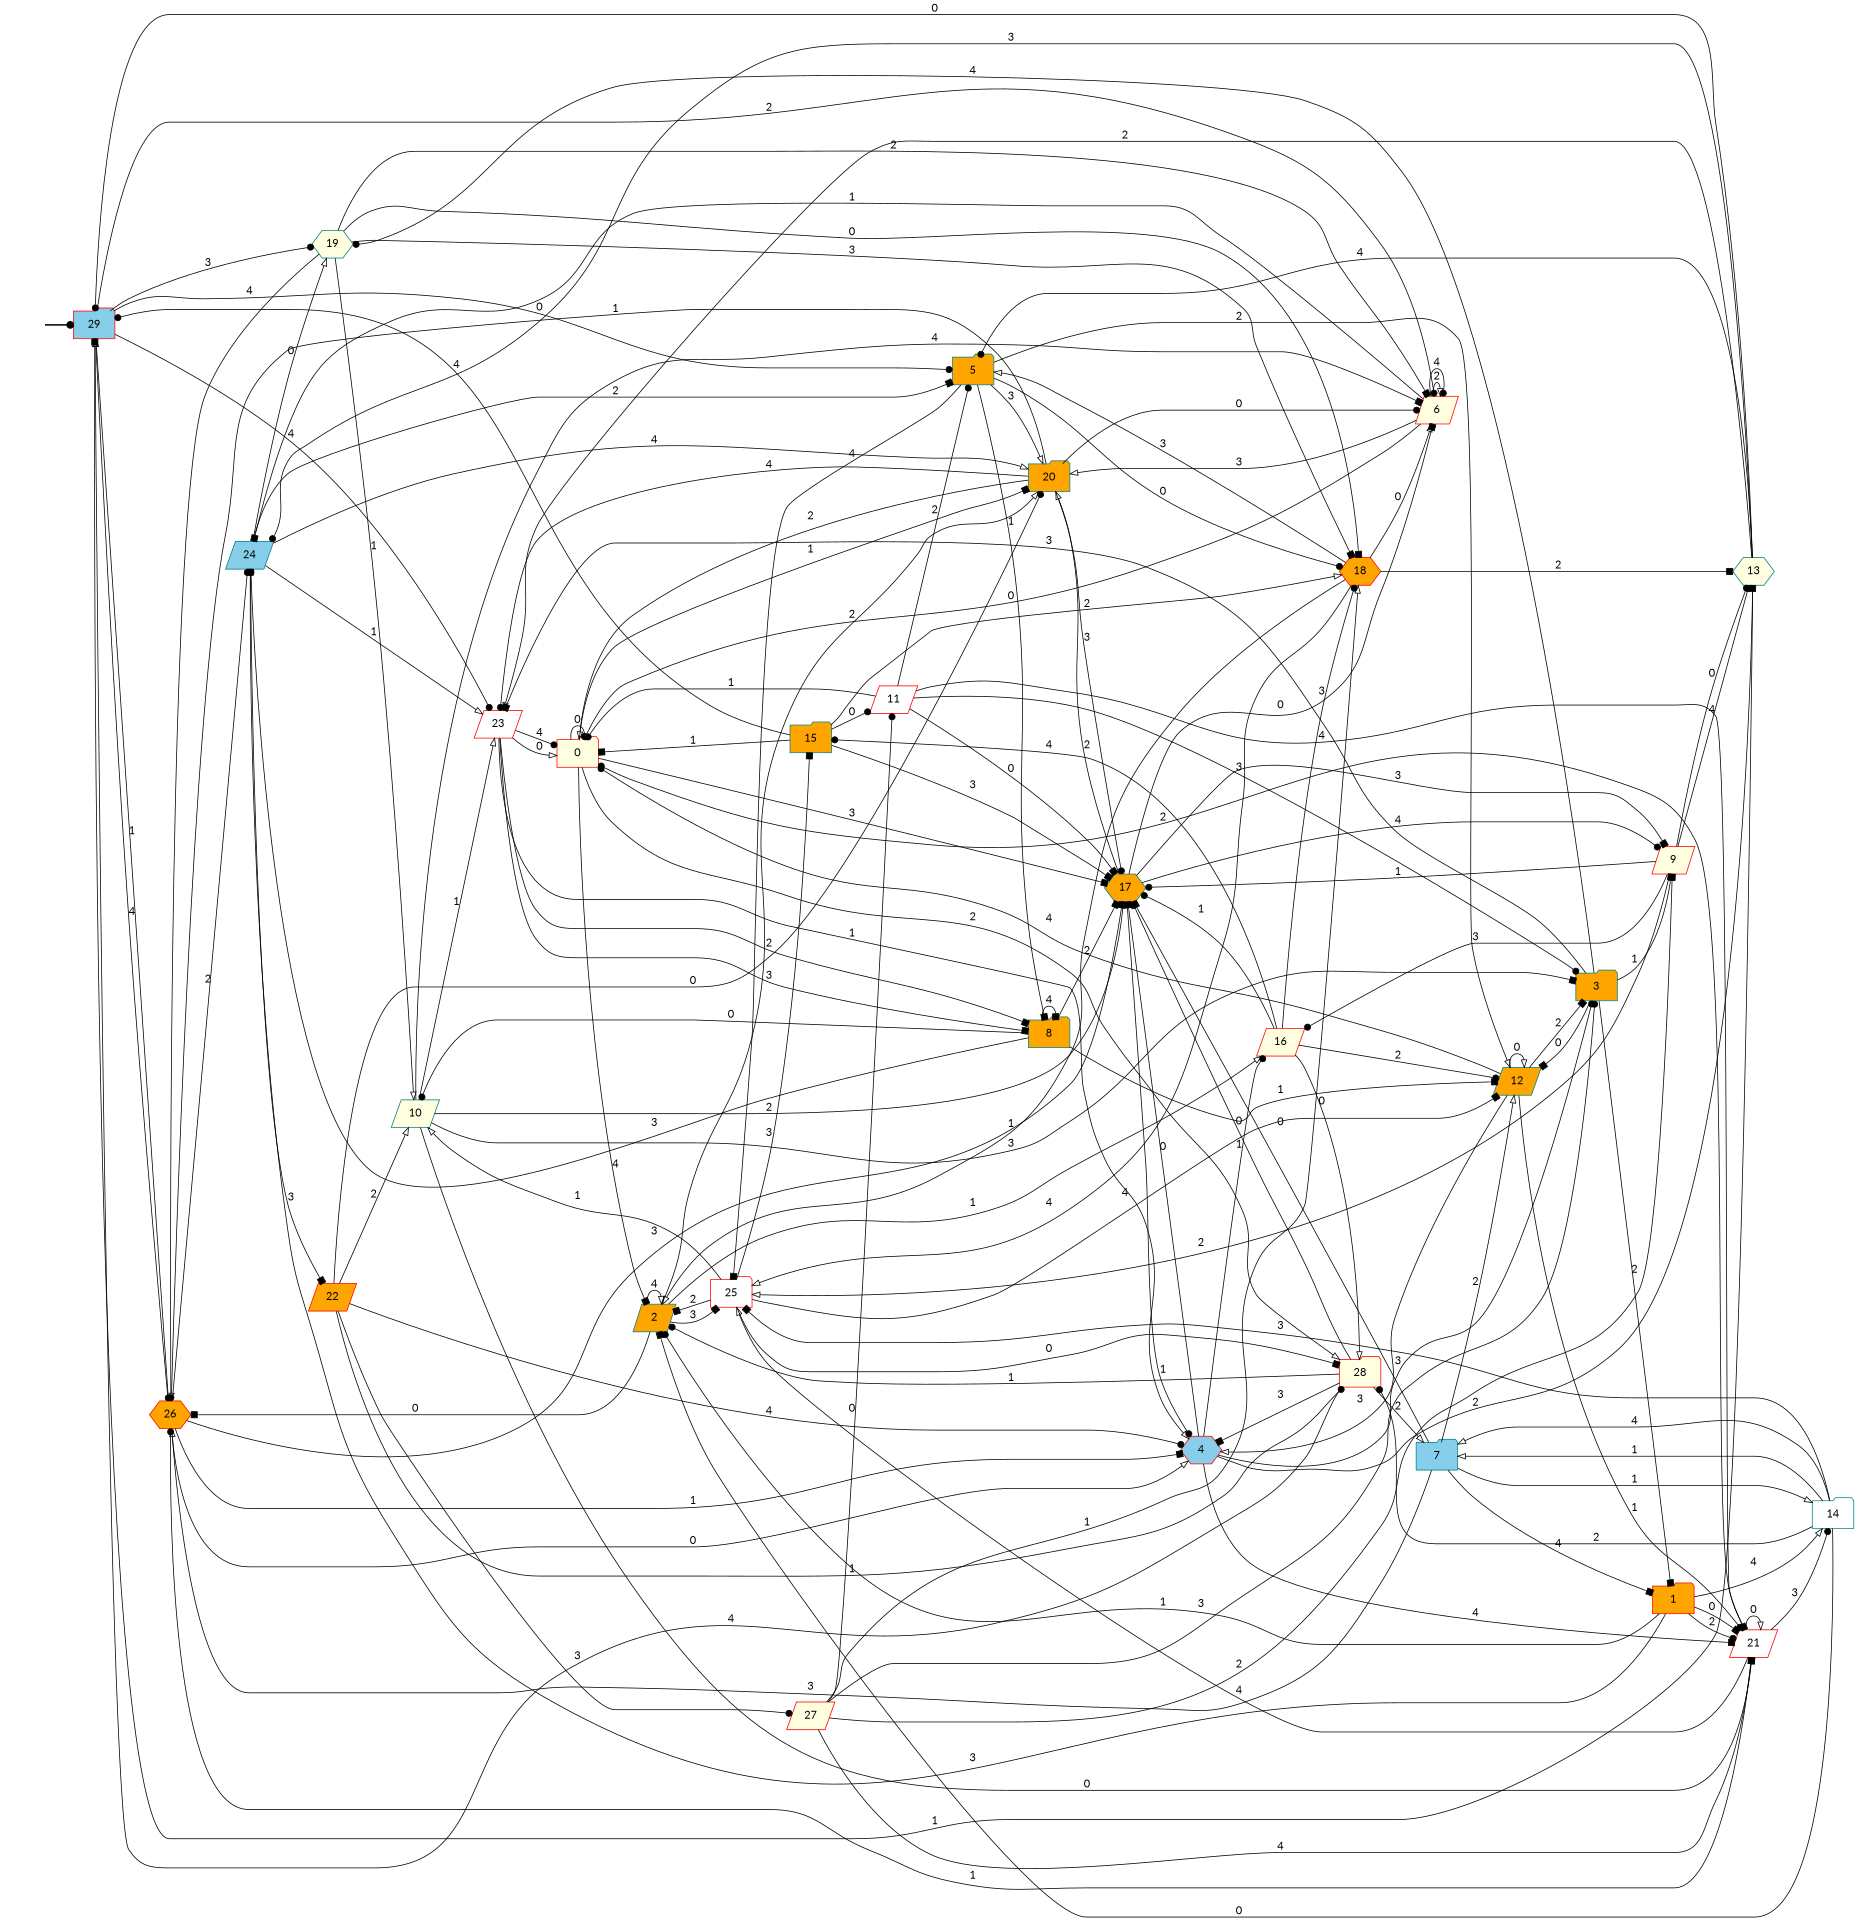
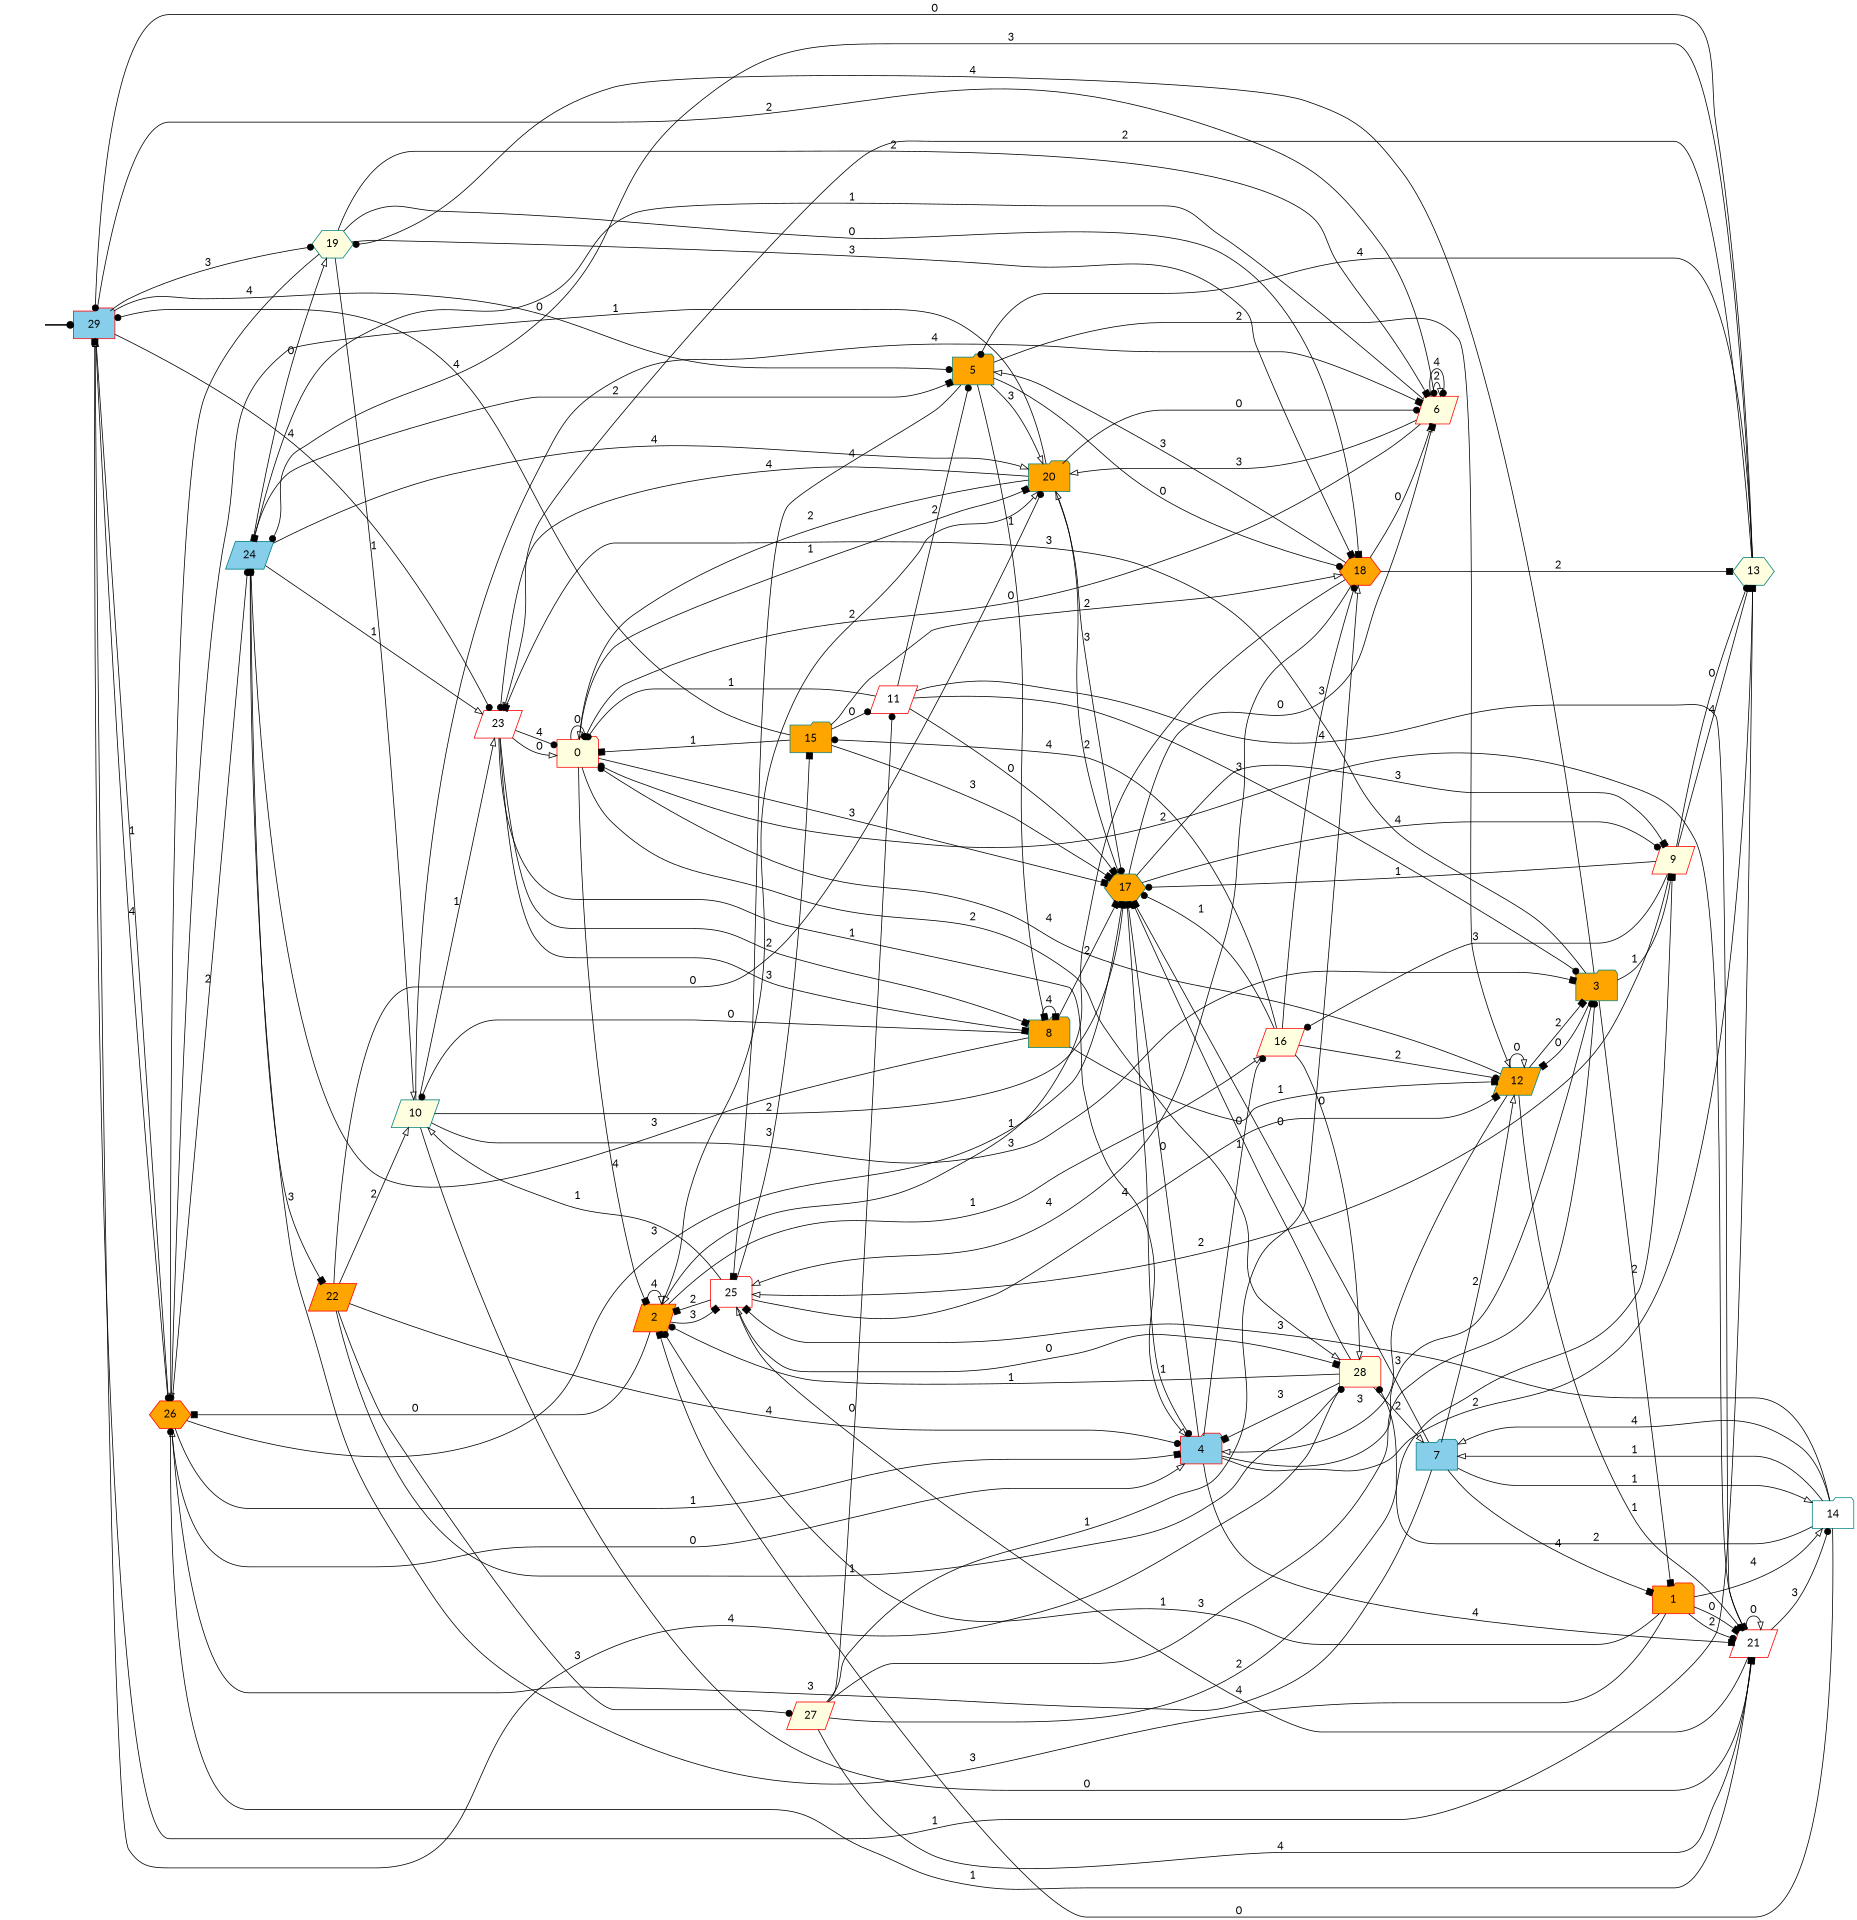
(655, 1318) -> (655, 1318)
(1201, 1450) -> (1201, 1450)
